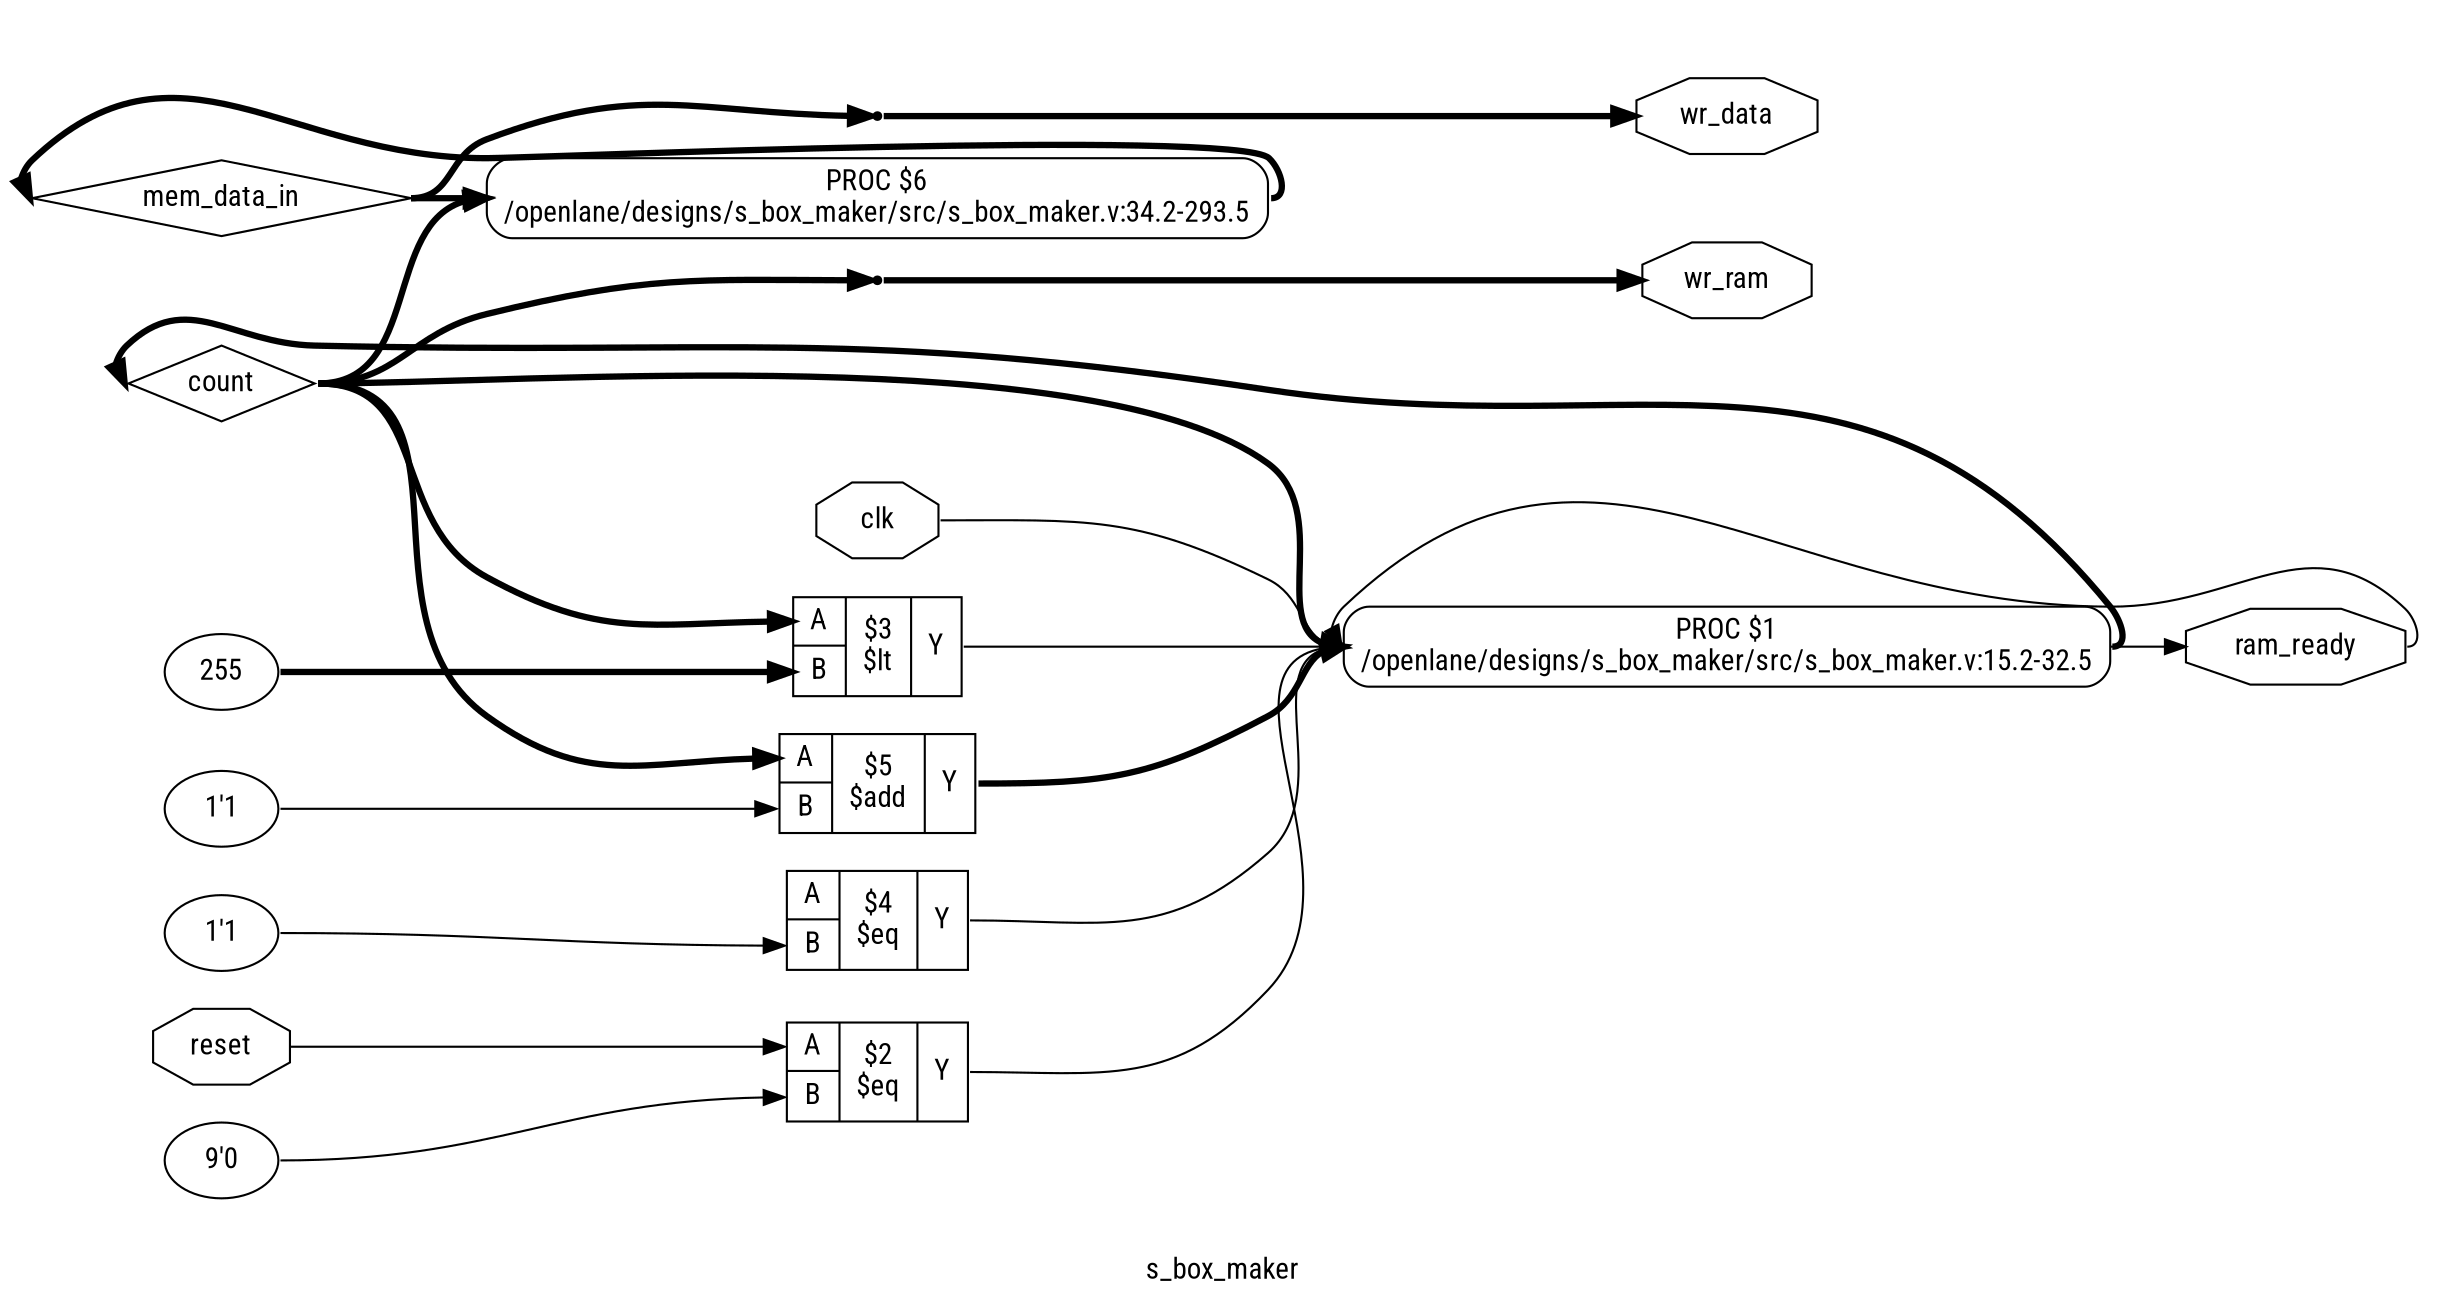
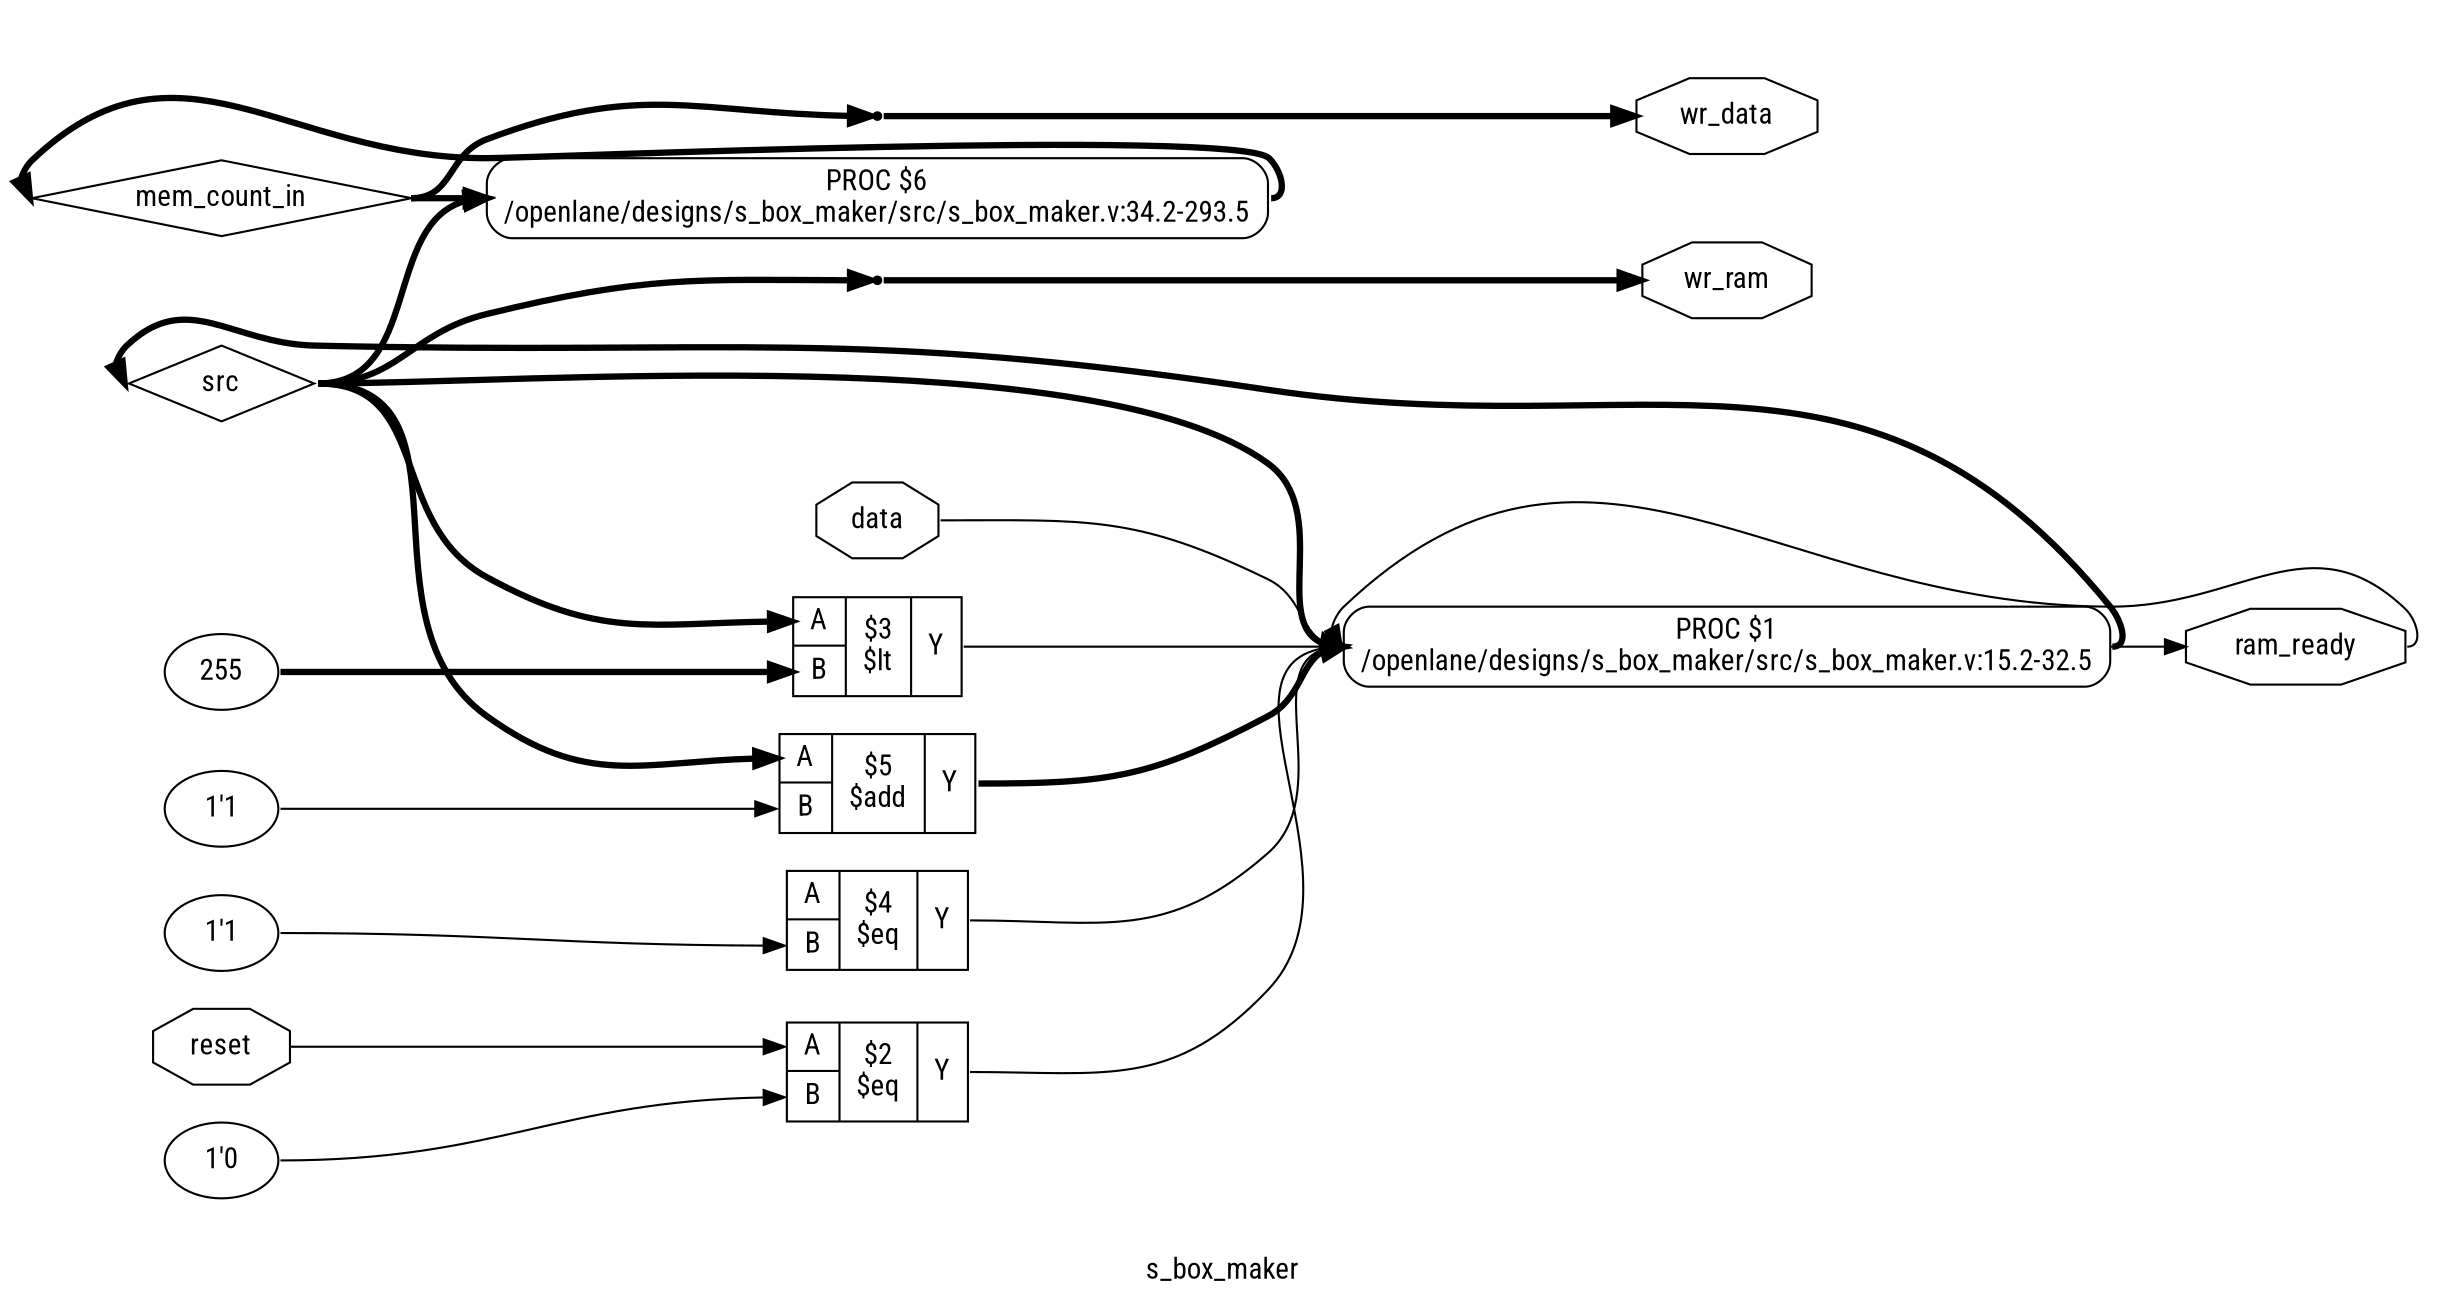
(222, 198) -> (222, 198)
(222, 383) -> (222, 383)
(877, 520) -> (877, 520)
(222, 1160) -> (222, 1160)
